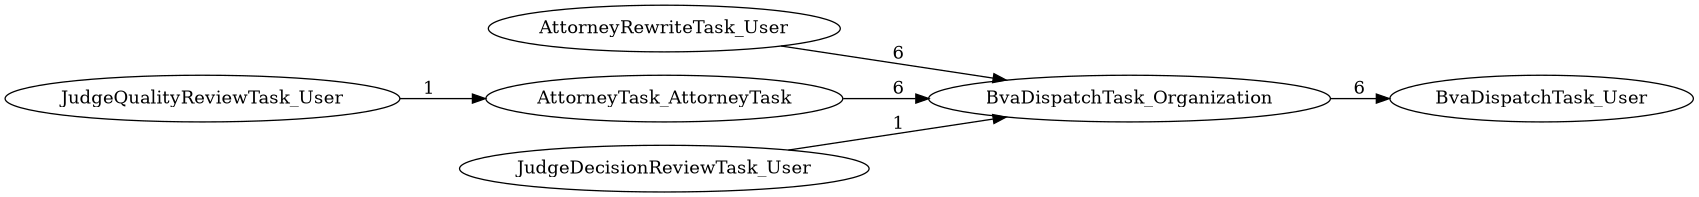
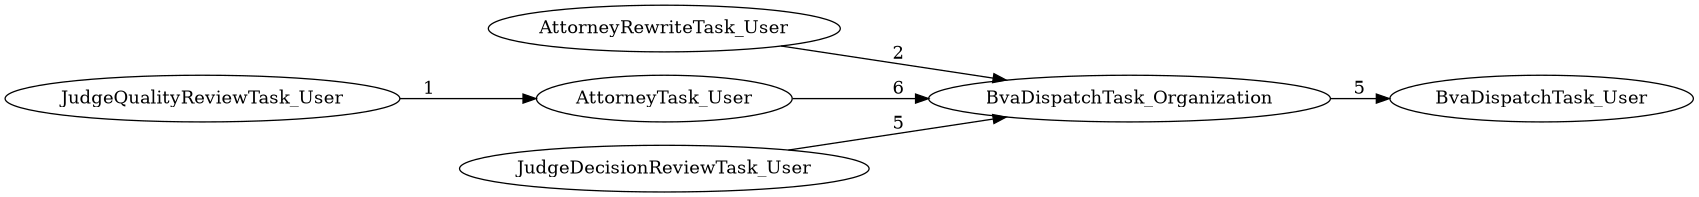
(899, 54) -> (899, 54)
(1360, 89) -> (1360, 89)
(664, 99) -> (664, 99)
(899, 124) -> (899, 124)
